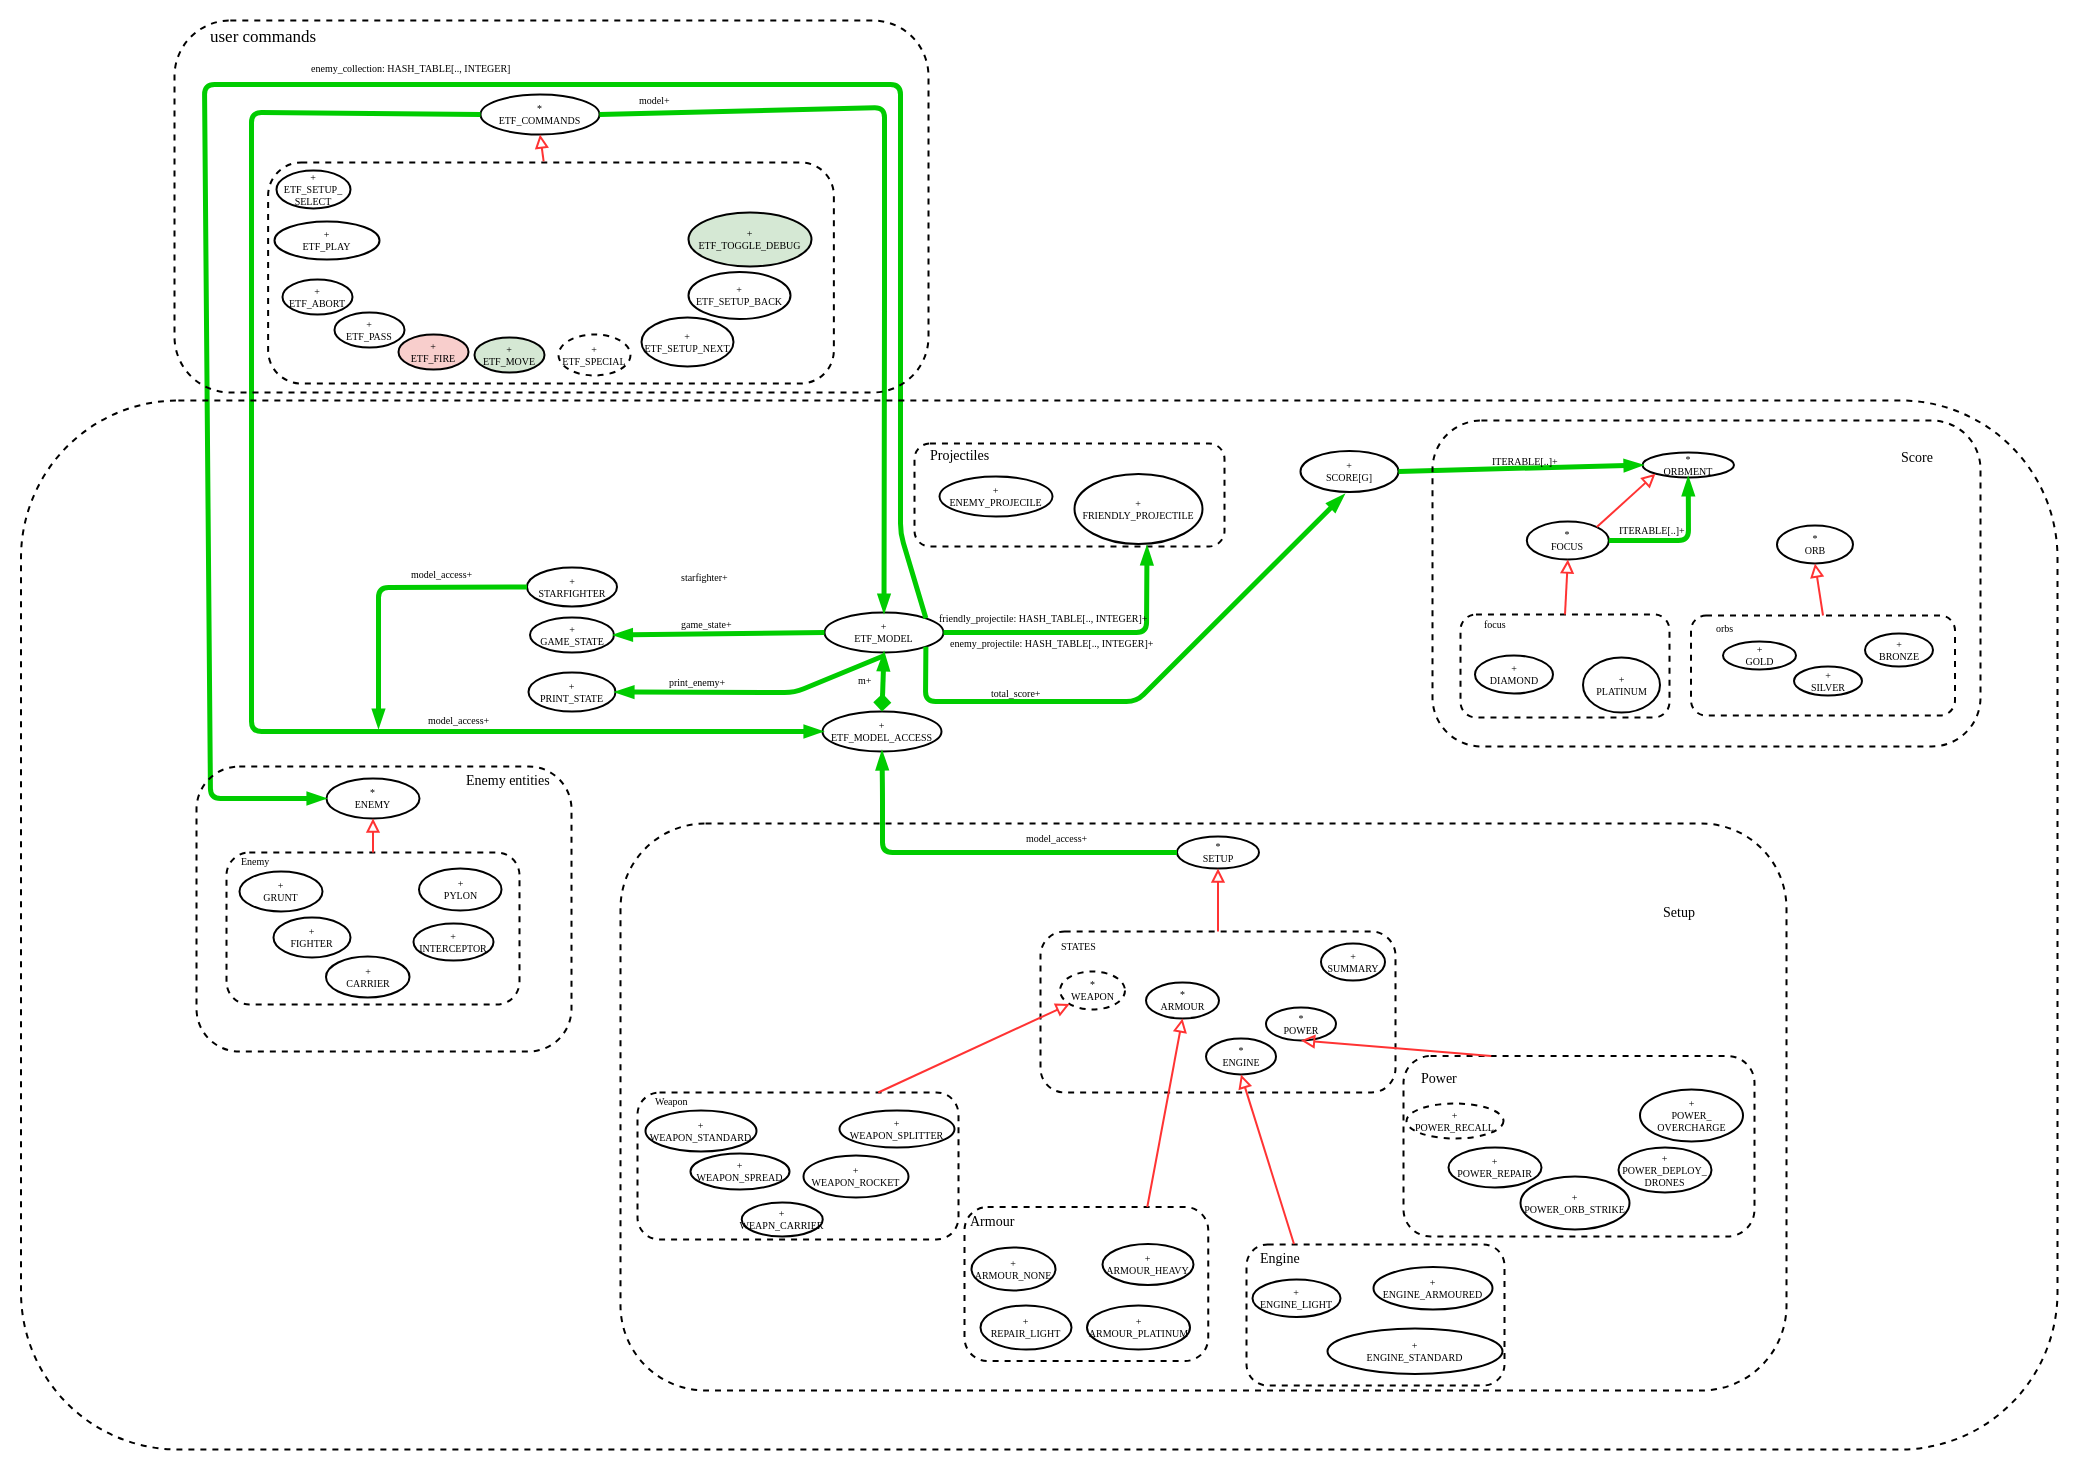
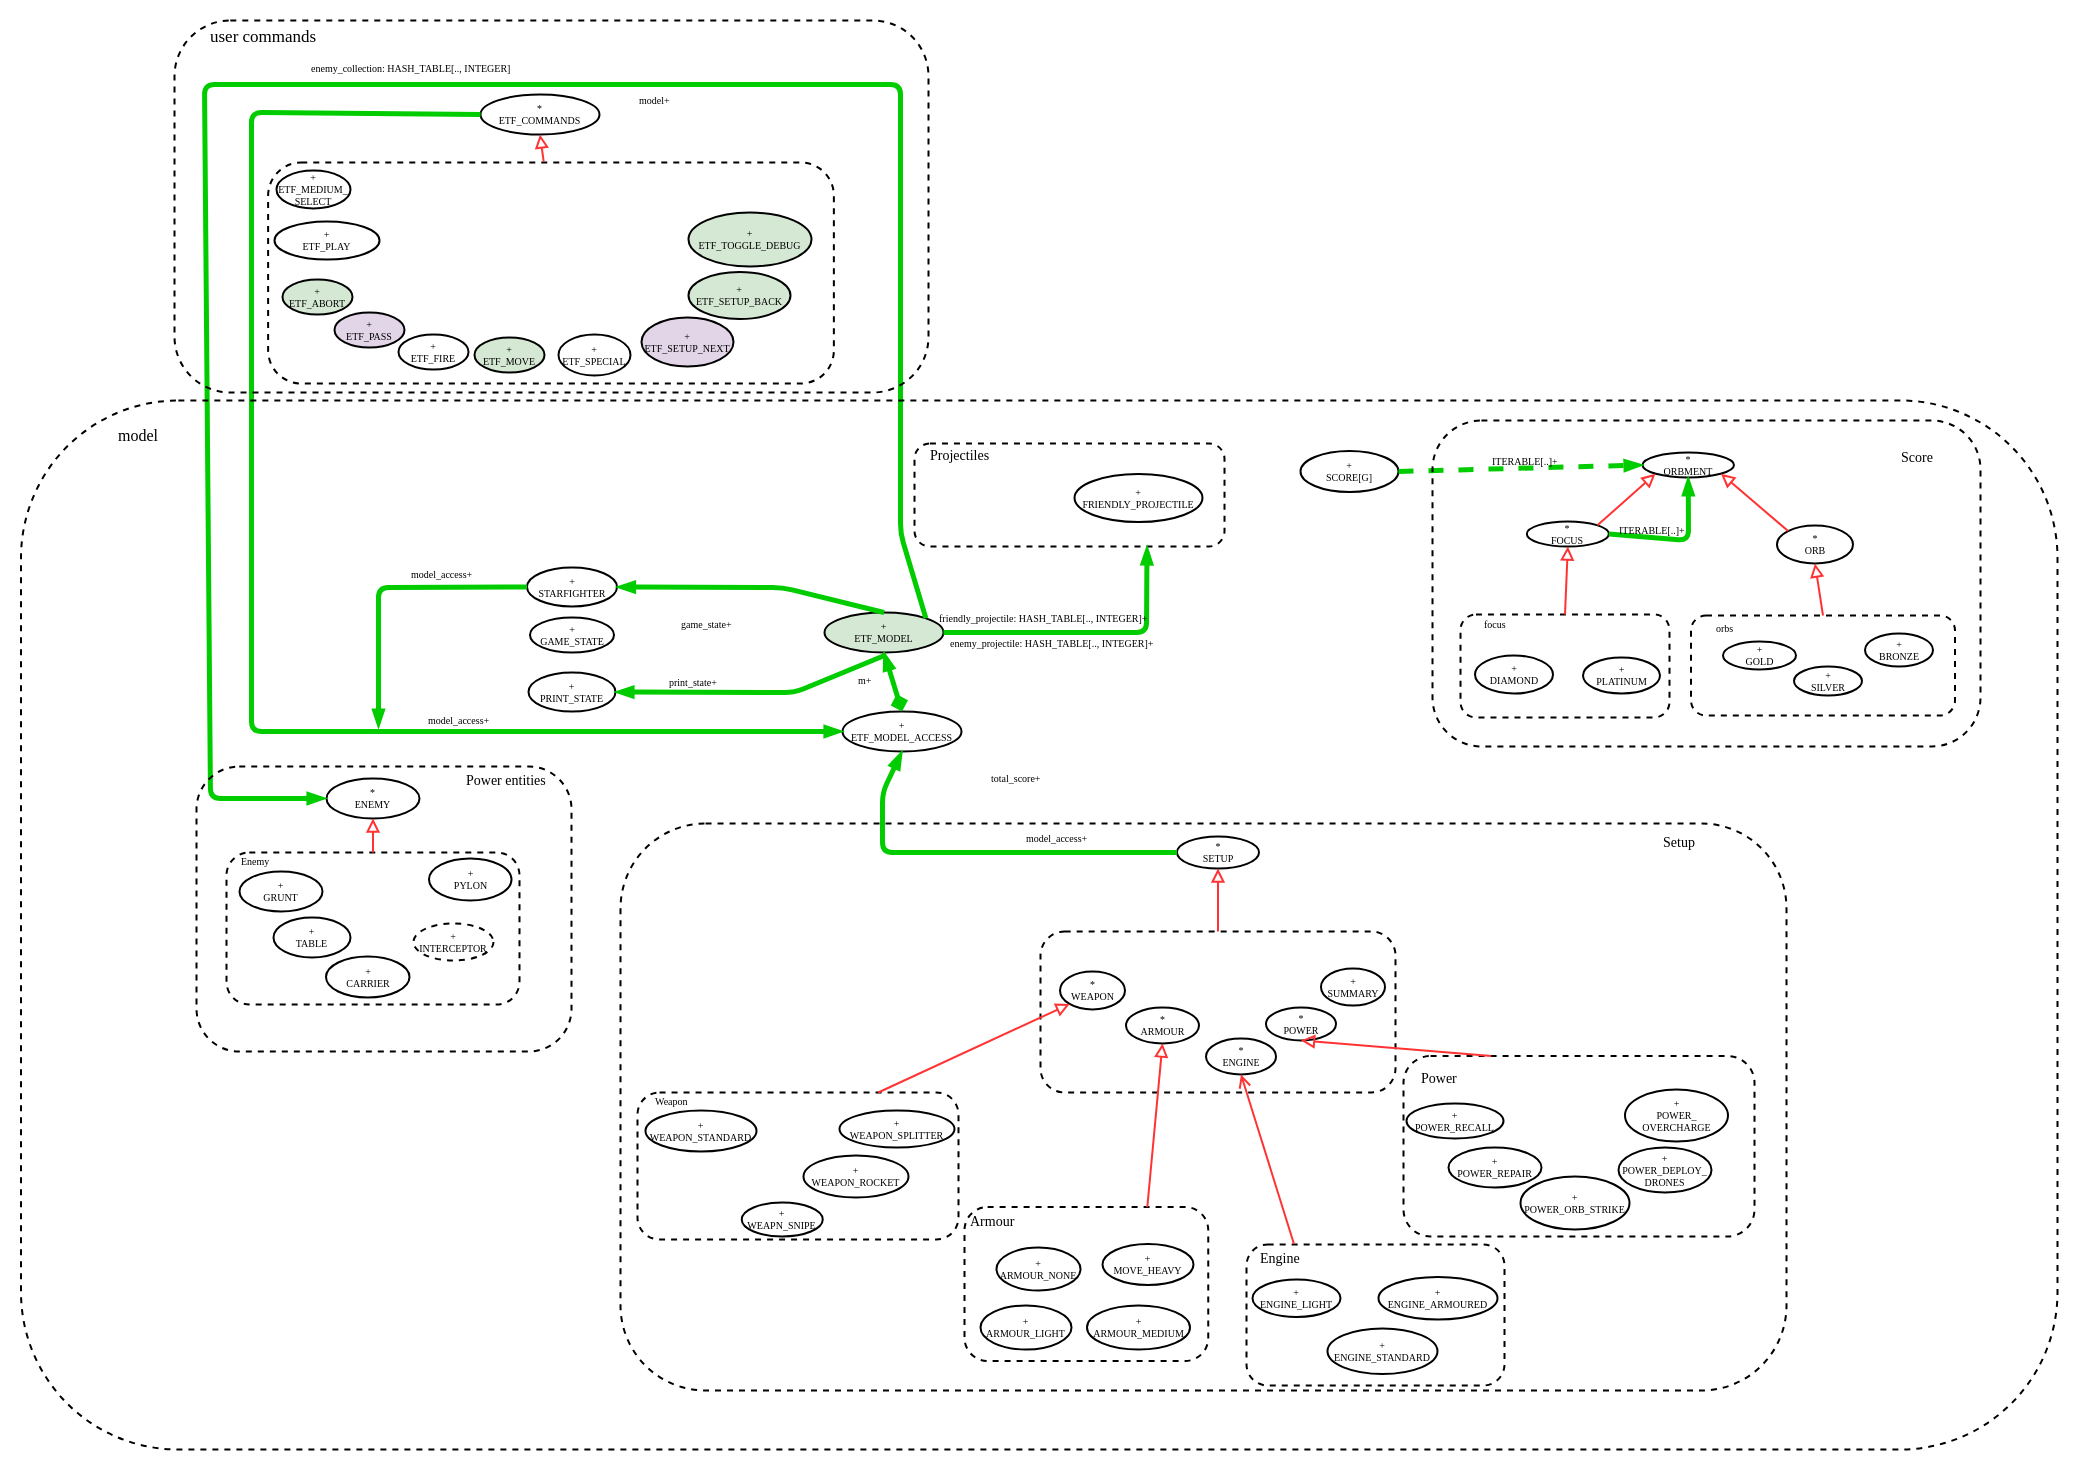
(314, 190) -> (314, 190)
(885, 214) -> none
(740, 296) -> (740, 296)
(318, 297) -> (318, 297)
(370, 330) -> (370, 330)
(688, 342) -> (688, 342)
(434, 352) -> (434, 352)
(595, 355) -> (595, 355)
none -> (152, 436)
(1420, 471) -> (1420, 471)
(996, 497) -> none
none -> (1760, 507)
(1139, 509) -> (1139, 498)
(1568, 541) -> (1568, 534)
(709, 577) -> none
none -> (755, 587)
(884, 633) -> (884, 633)
(728, 634) -> none
(702, 684) -> (702, 684)
(1622, 685) -> (1622, 676)
(1147, 691) -> none
(1023, 692) -> (1023, 777)
(882, 732) -> (902, 732)
(502, 780) -> (502, 780)
(460, 890) -> (470, 880)
(1693, 916) -> (1693, 846)
(312, 938) -> (312, 938)
(454, 942) -> (454, 942)
(1095, 947) -> none
(1353, 962) -> (1353, 987)
(1093, 991) -> (1093, 991)
(1183, 1001) -> (1163, 1026)
(1245, 1088) -> (1244, 1085)
(1692, 1116) -> (1677, 1116)
(1455, 1121) -> (1455, 1121)
(740, 1172) -> none
(782, 1220) -> (782, 1220)
(1148, 1265) -> (1148, 1265)
(1014, 1269) -> (1039, 1269)
(1433, 1288) -> (1438, 1298)
(1026, 1328) -> (1026, 1328)
(1139, 1328) -> (1139, 1328)
(1415, 1351) -> (1383, 1351)
